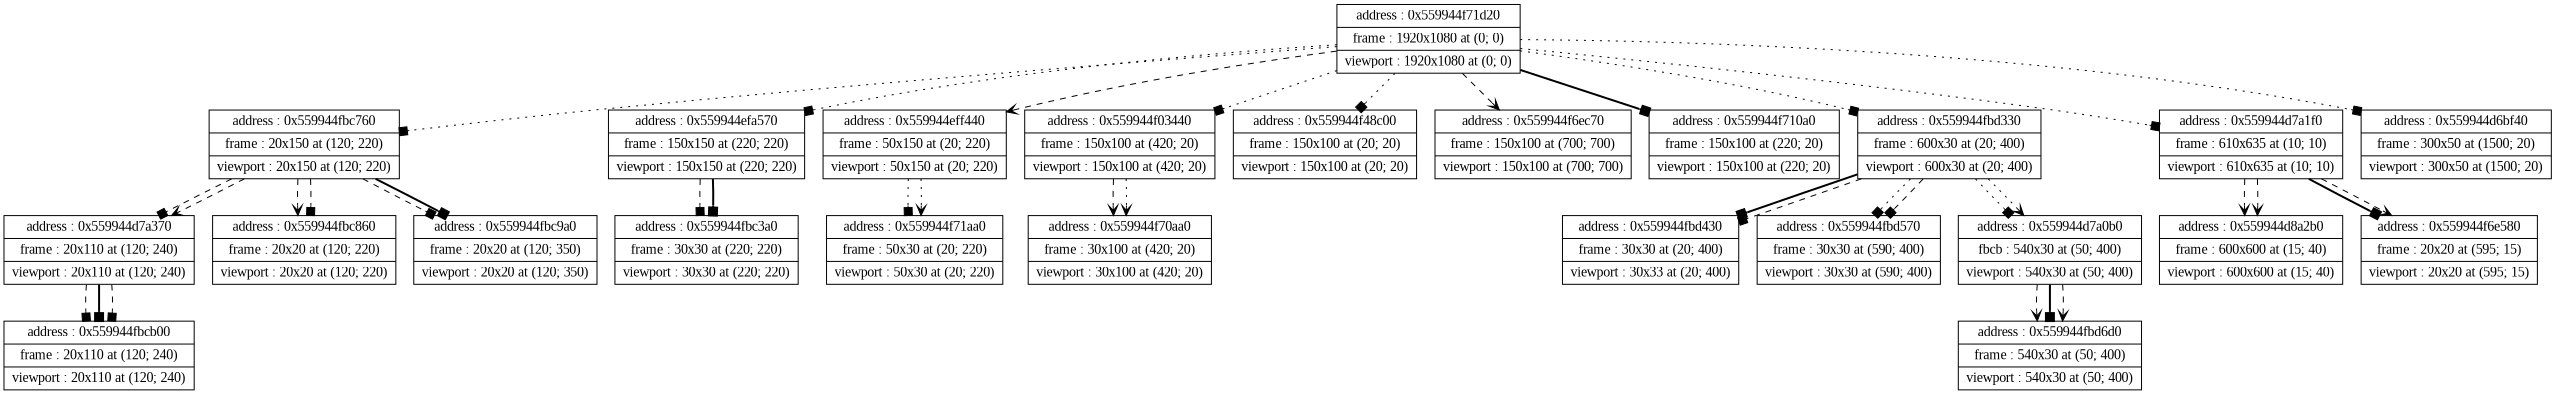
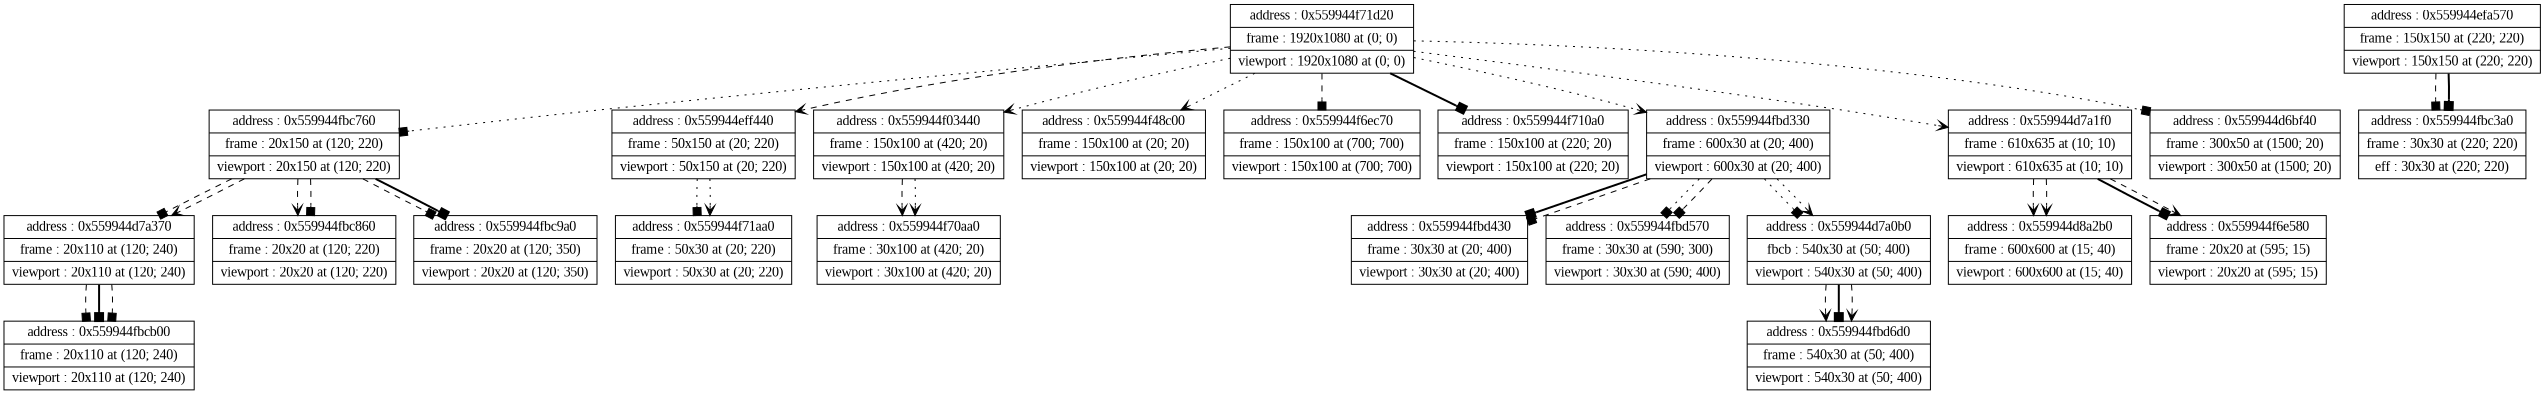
(1685, 76) -> (1526, 82)
(970, 82) -> none
(1835, 82) -> (1676, 86)
(1380, 88) -> (1222, 89)
(1477, 88) -> (1322, 87)
(1281, 89) -> (1122, 82)
(1849, 249) -> (1638, 249)
(707, 272) -> (2442, 167)
(1651, 272) -> (1439, 272)
